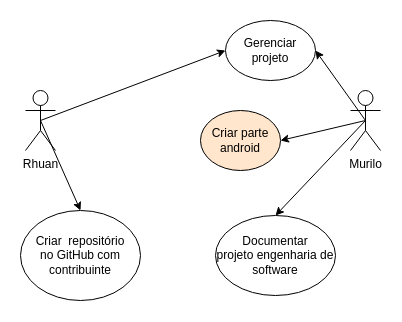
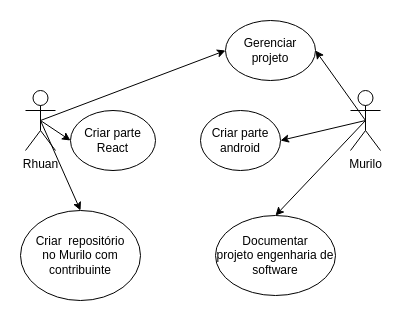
none -> (54, 130)
none -> (113, 141)
(241, 141) -> (241, 141)
(81, 256) -> (81, 256)
